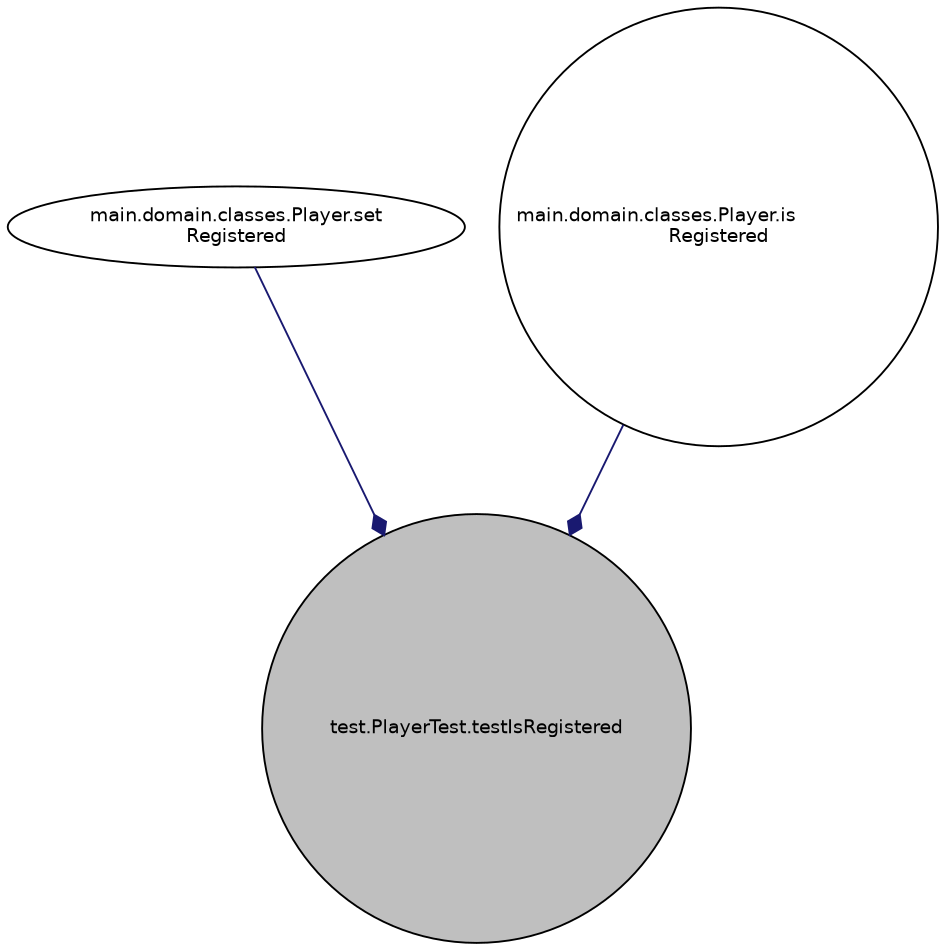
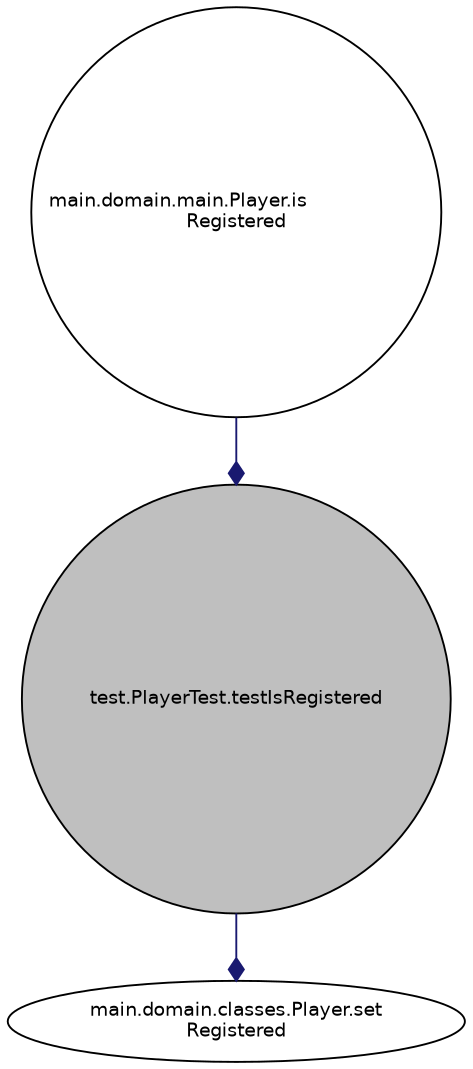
(719, 227) -> (236, 212)
(315, 391) -> (236, 936)
